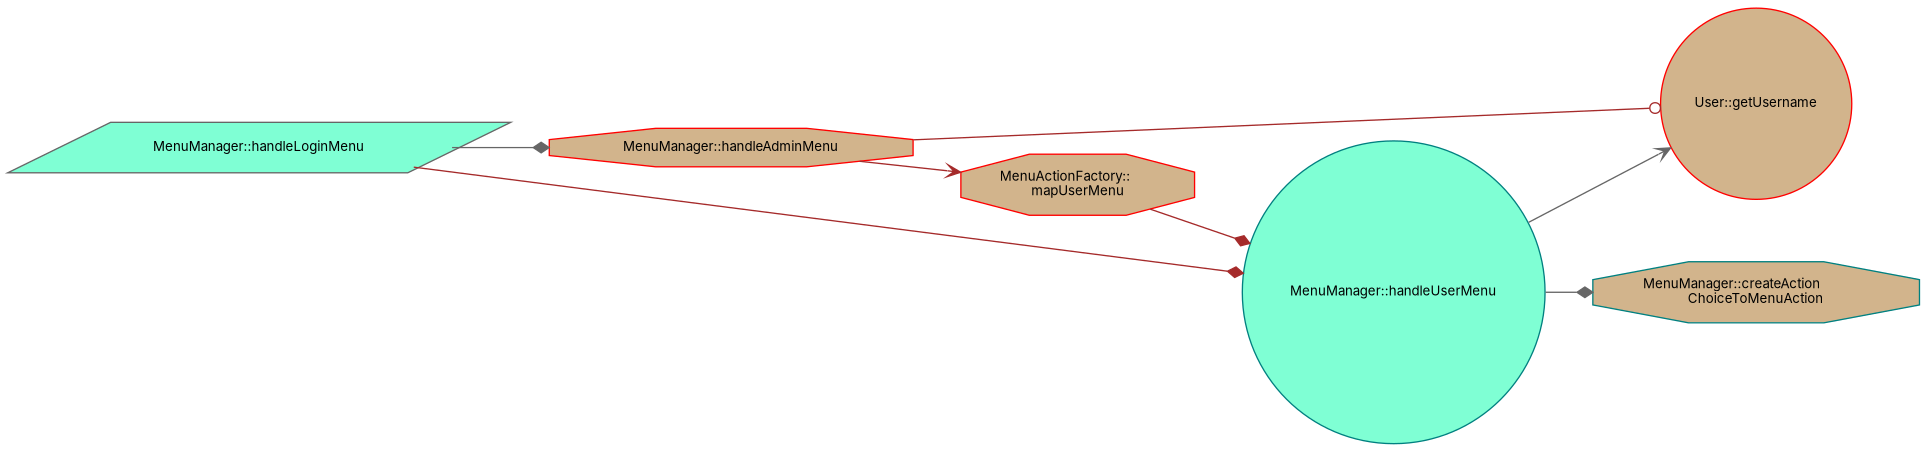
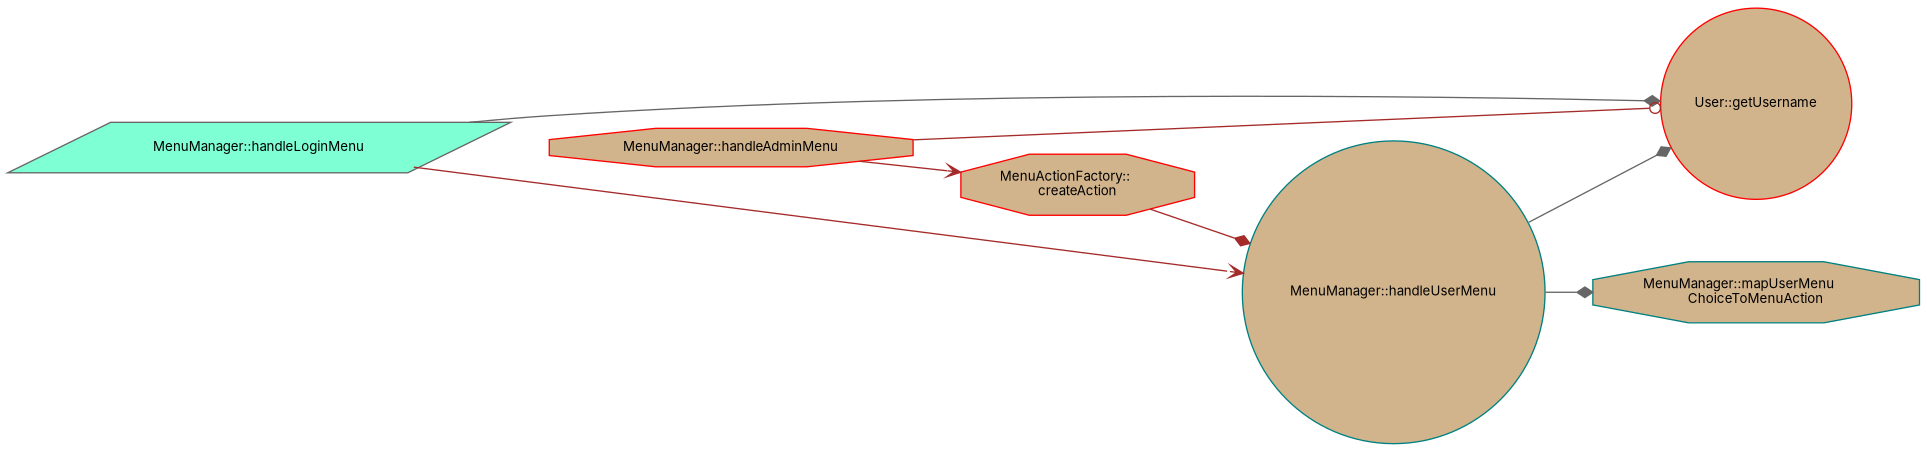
(493, 148) -> (1056, 98)
(1078, 185) -> (1078, 185)
(1594, 188) -> (1594, 188)
(820, 219) -> (820, 219)
(1394, 292) -> (1394, 292)
(1756, 292) -> (1756, 292)
